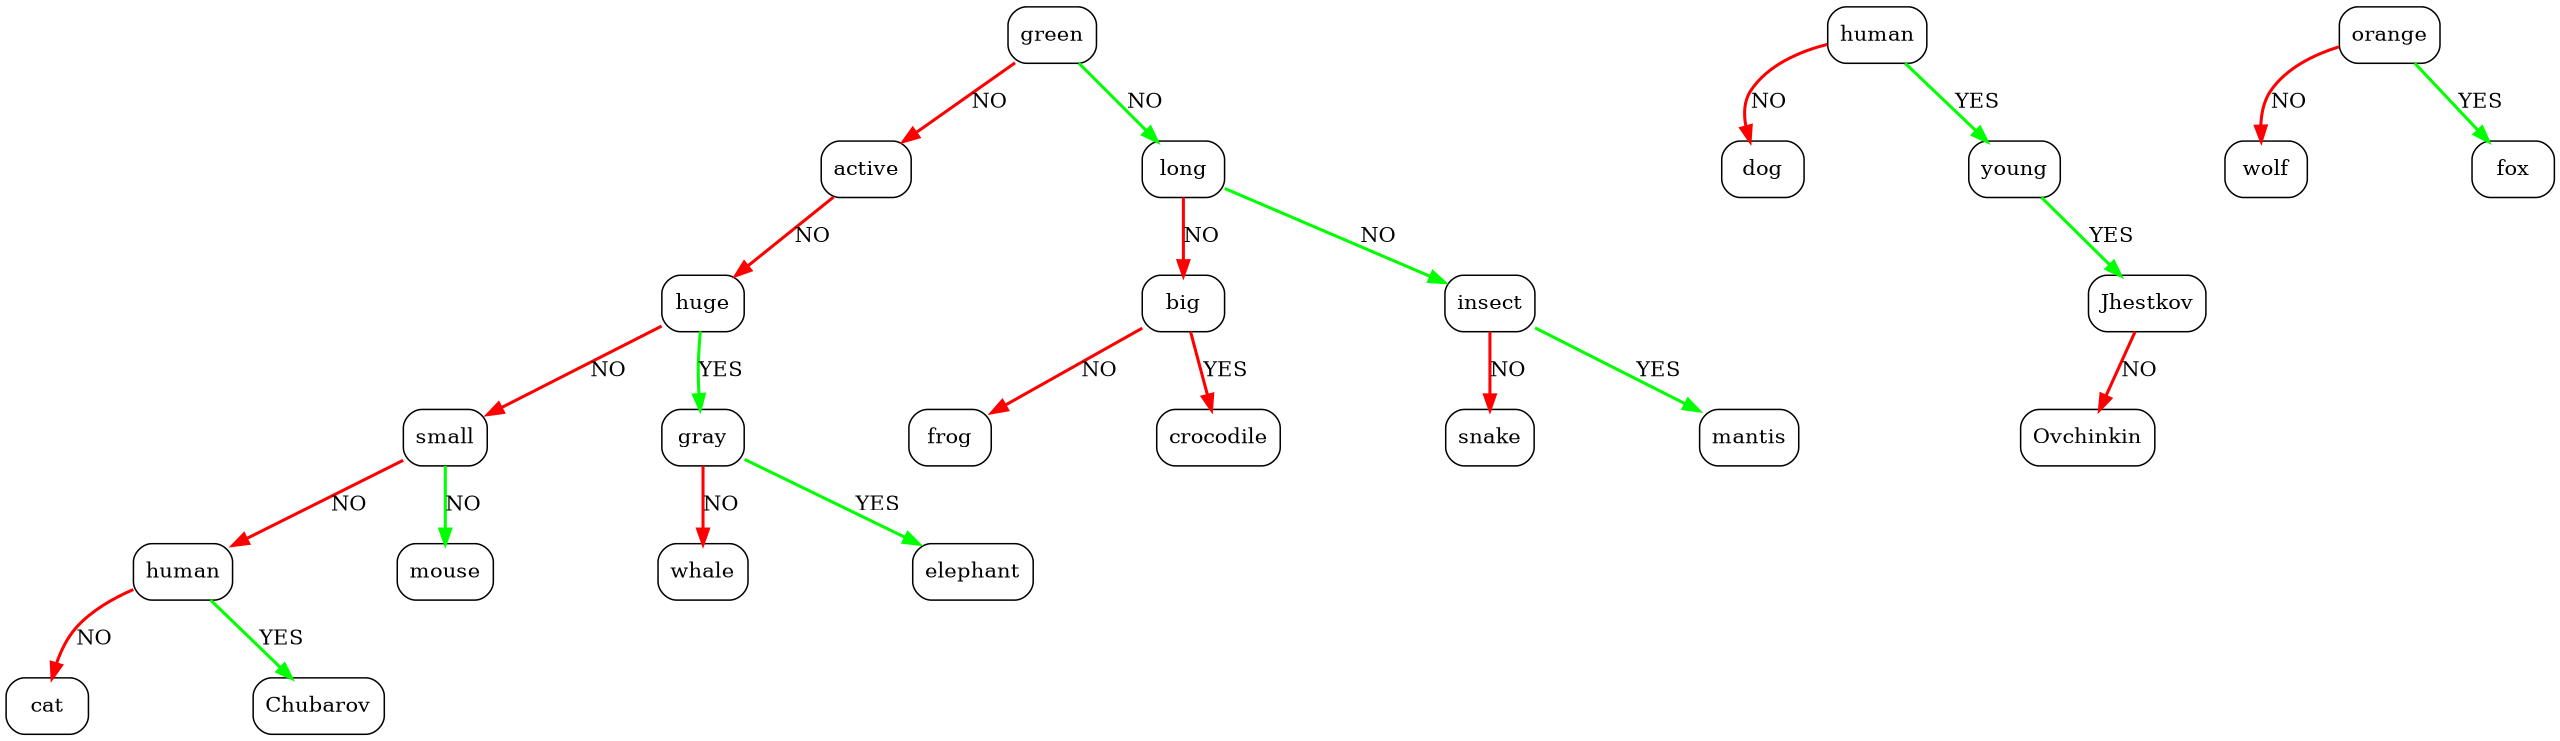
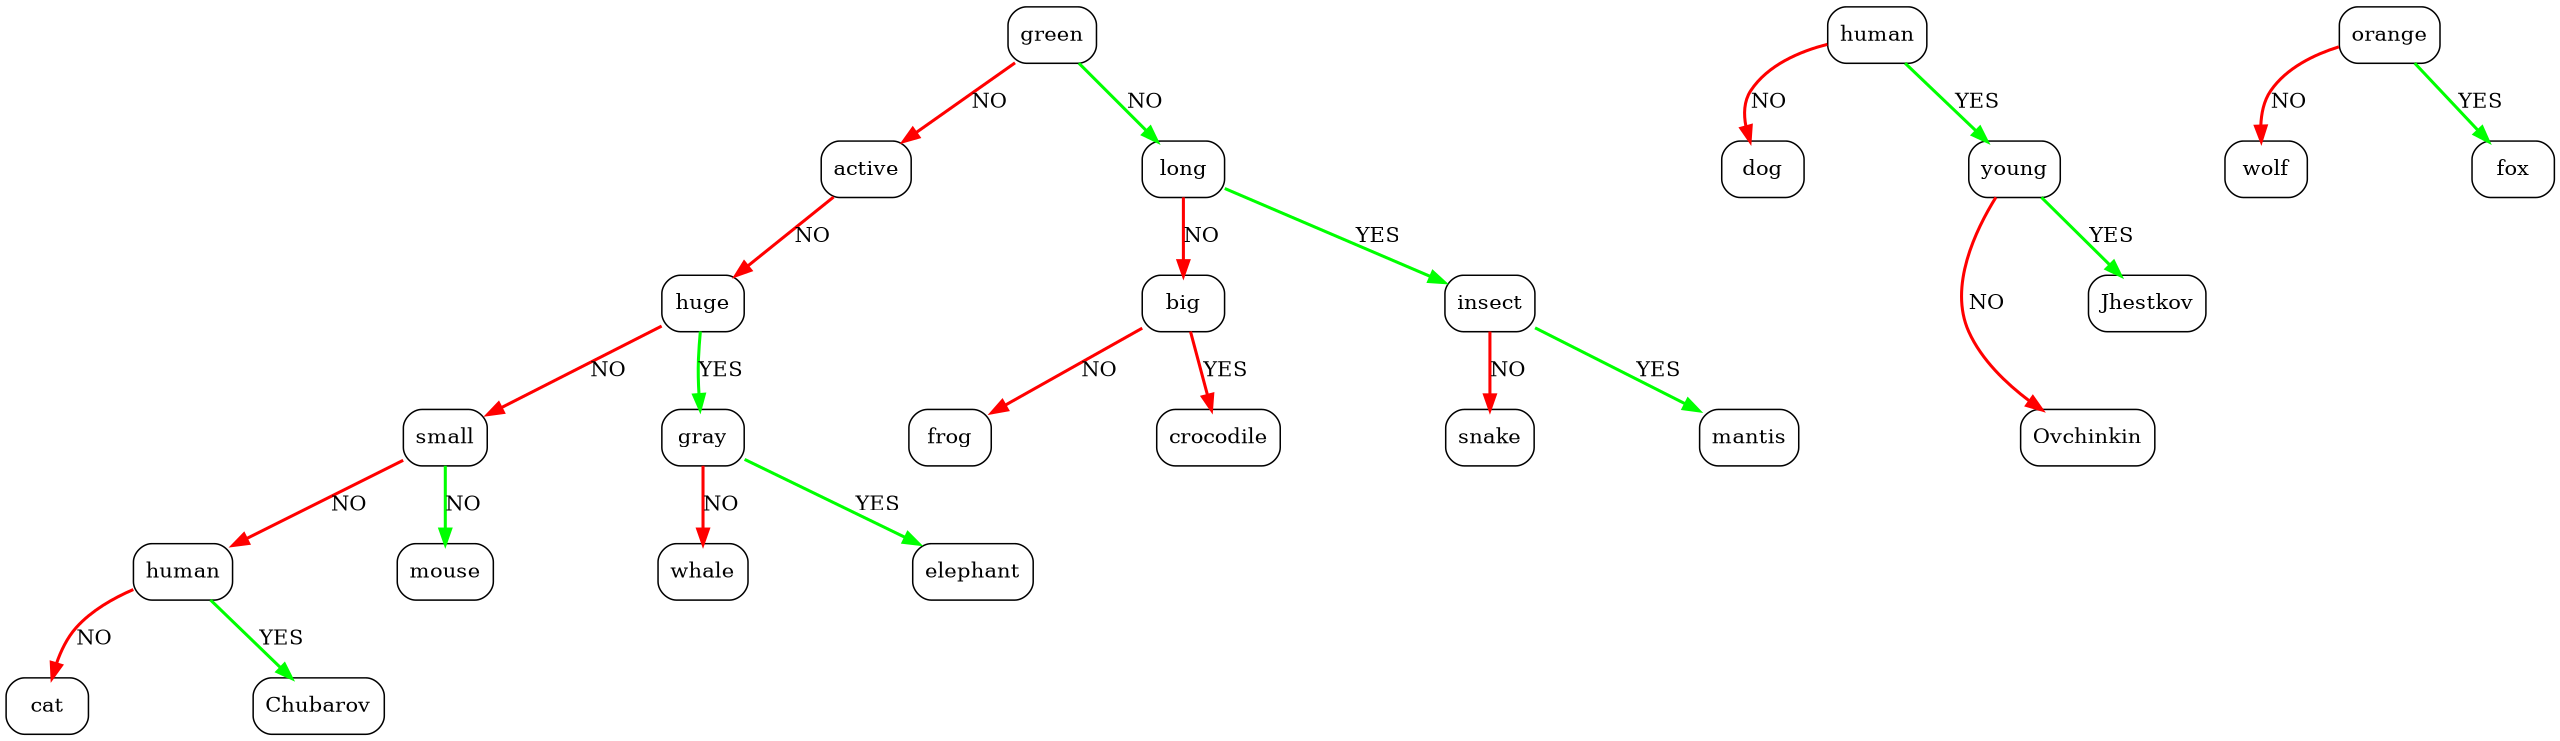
(1379, 236) -> (1379, 236)
(2121, 364) -> (1963, 308)
